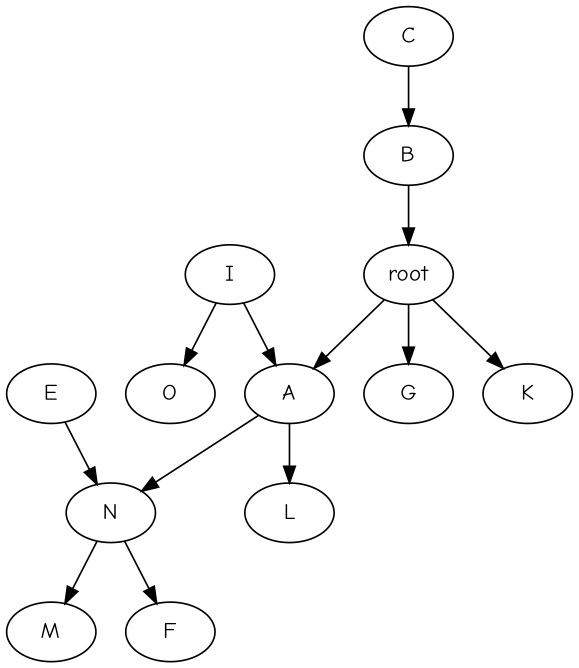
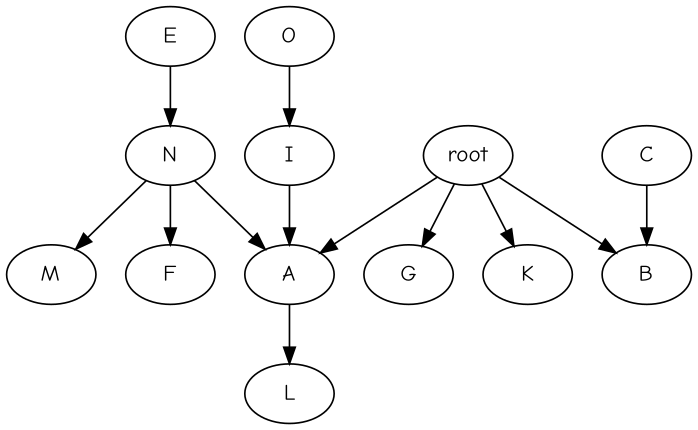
(409, 207) -> (551, 211)
(204, 327) -> (289, 88)
(207, 449) -> (224, 209)
